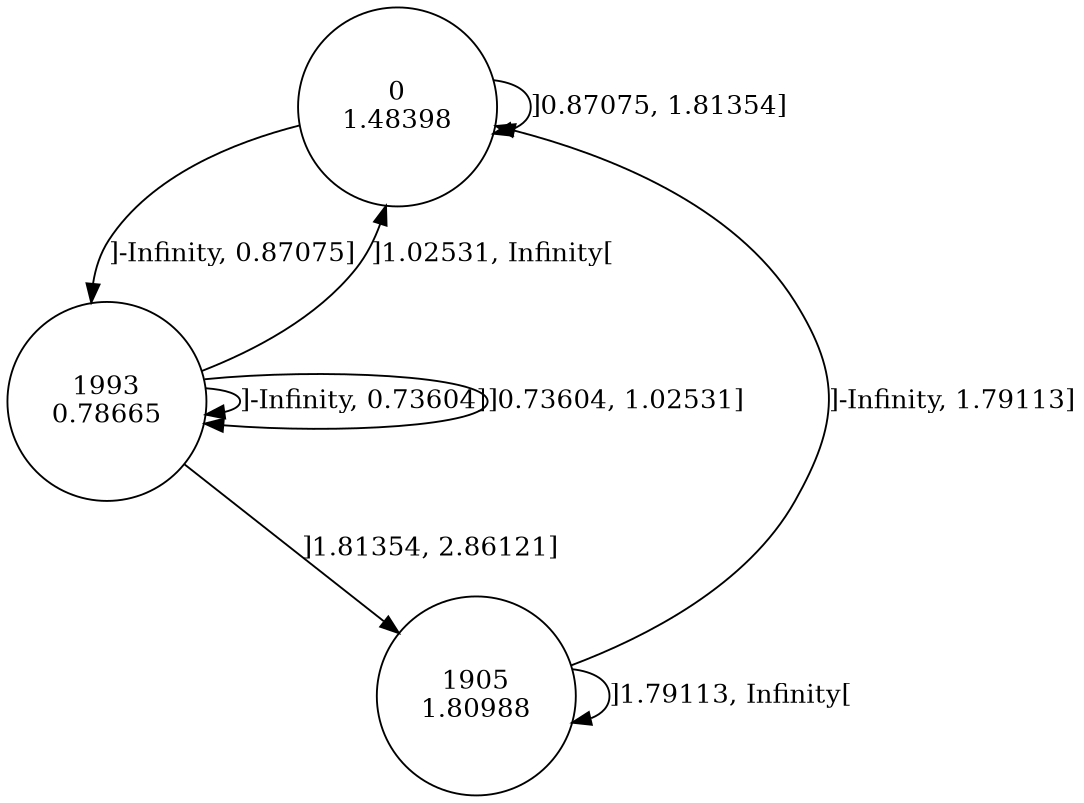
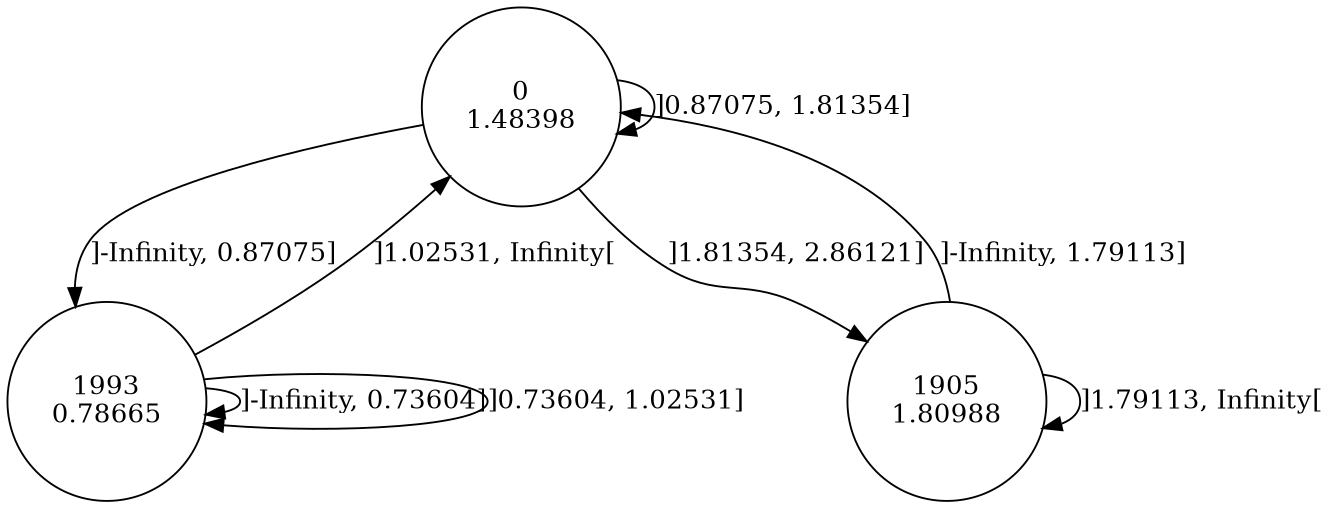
(284, 543) -> (702, 283)
